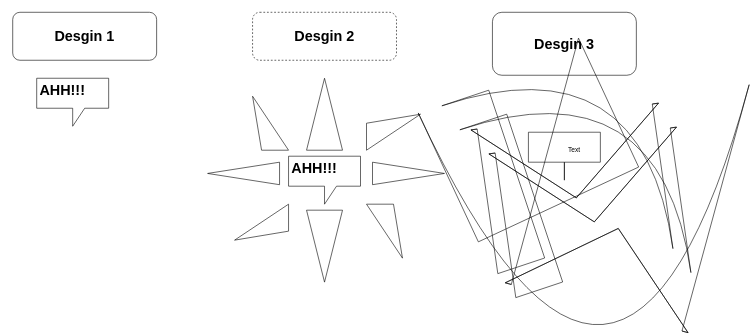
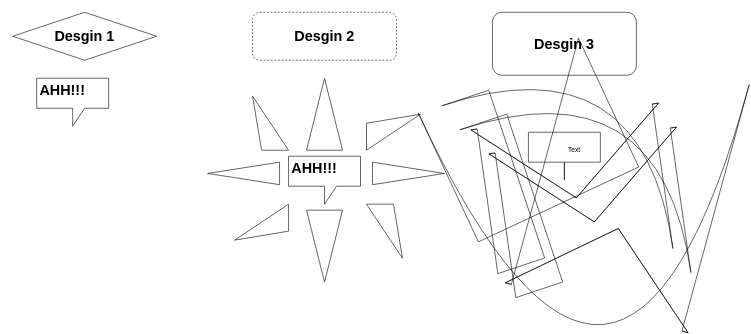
(84, 36) -> (84, 36)
